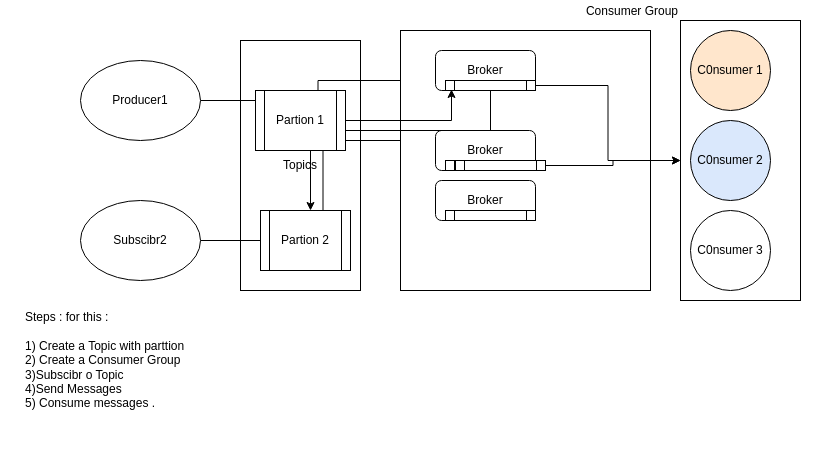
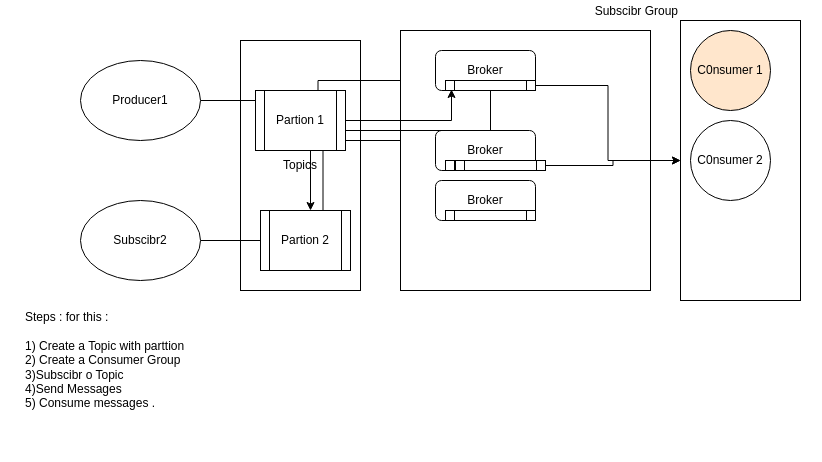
(633, 10) -> (635, 10)
(731, 161) -> (731, 161)
(731, 251) -> none
